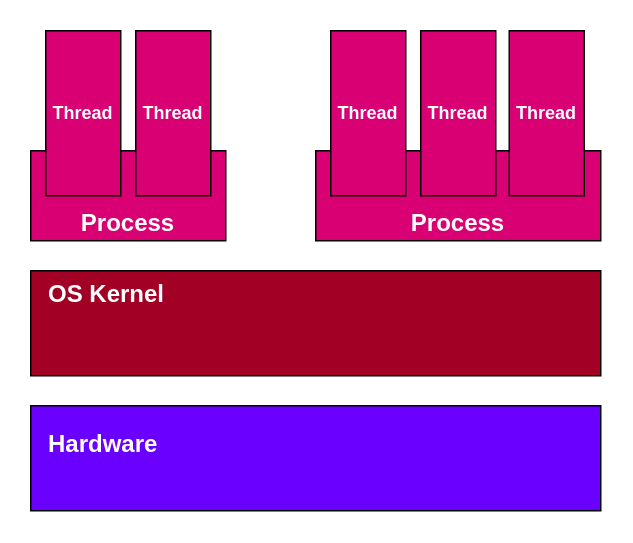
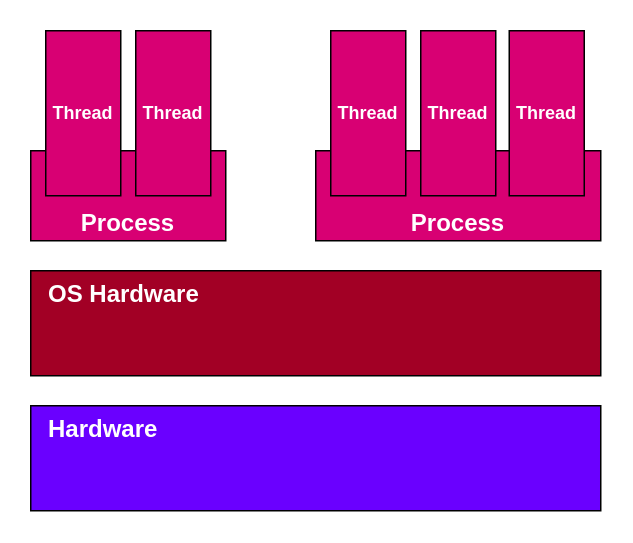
(103, 293) -> (120, 293)
(143, 443) -> (143, 428)
